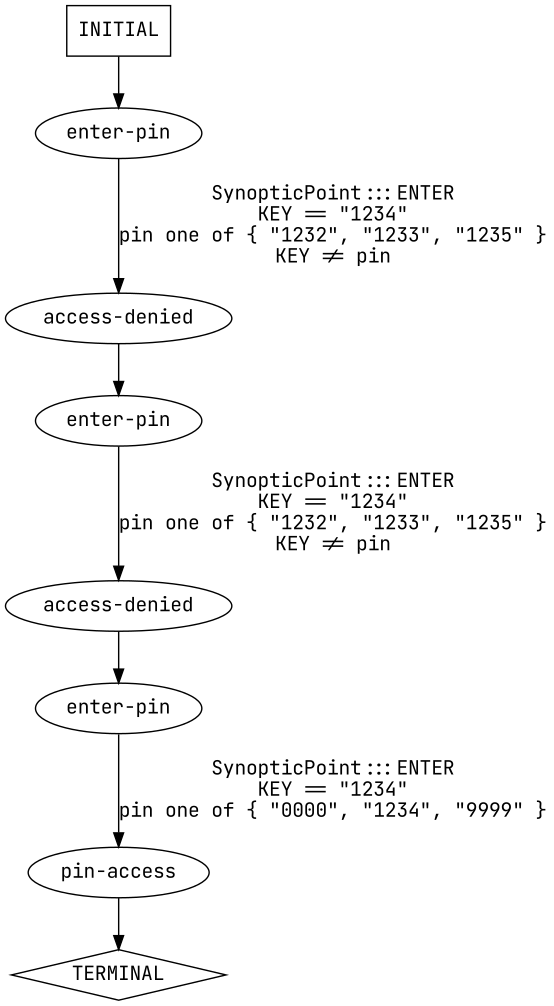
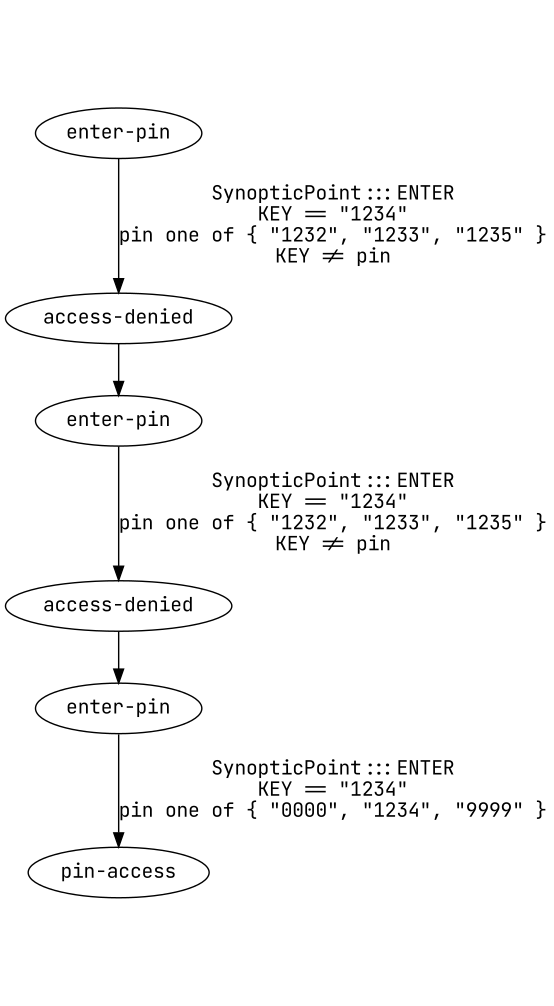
(119, 31) -> none
(119, 975) -> none
